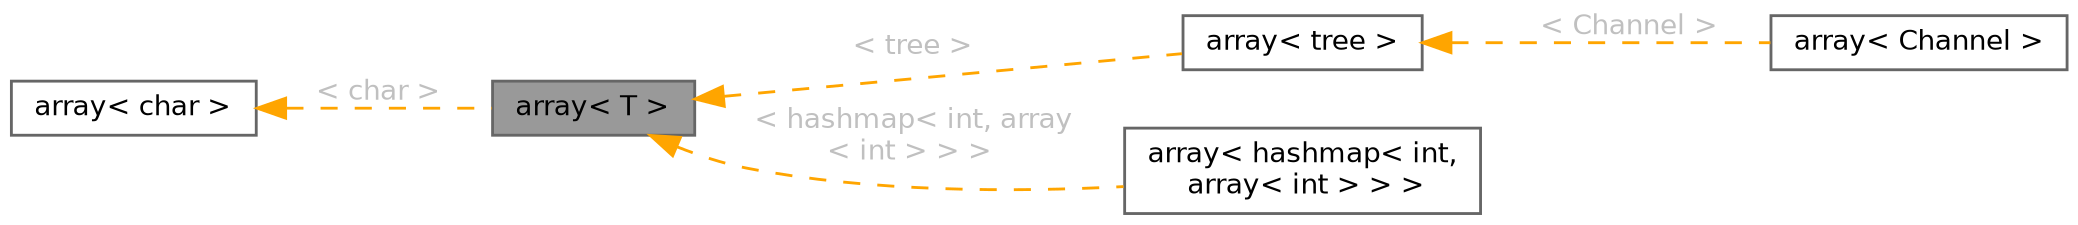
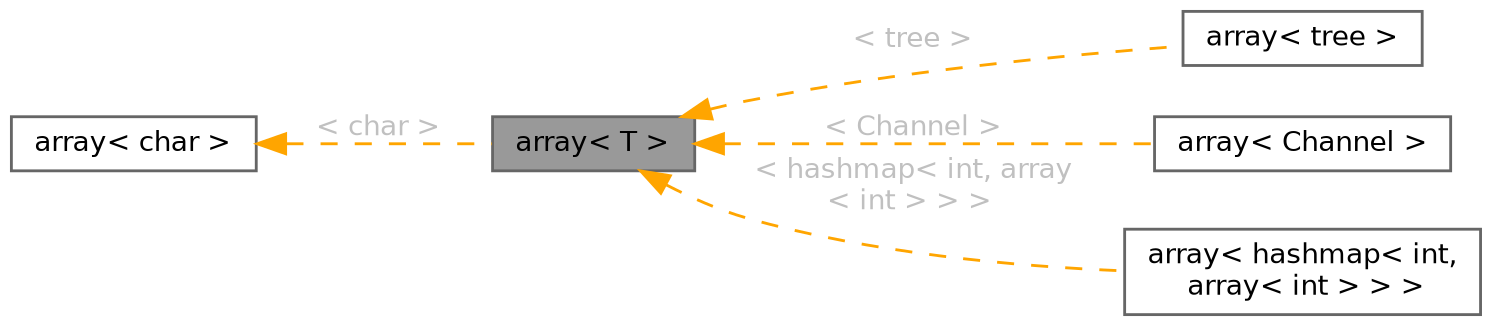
(1611, 43) -> (939, 144)
